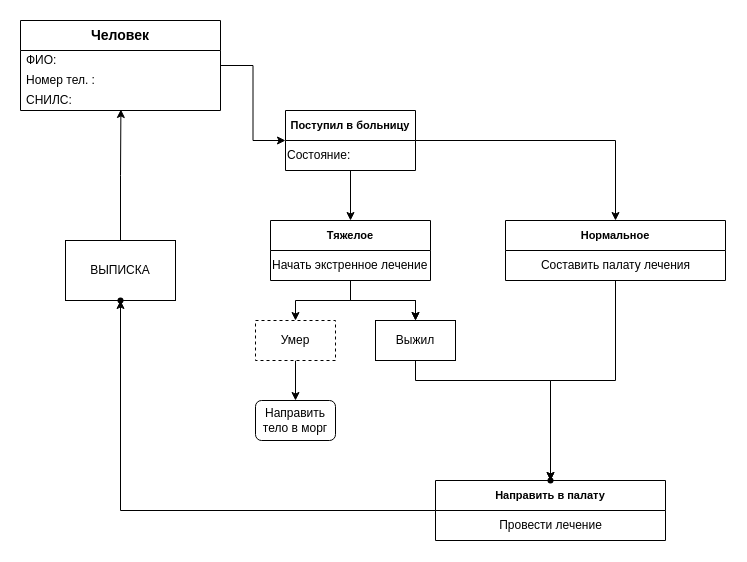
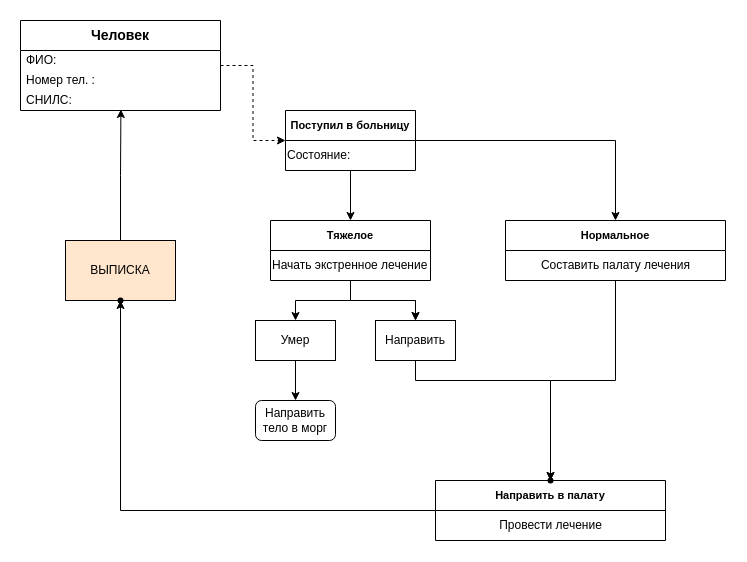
(253, 101) -> (253, 101)
(121, 271) -> (121, 271)
(296, 341) -> (296, 341)
(416, 341) -> (416, 341)
